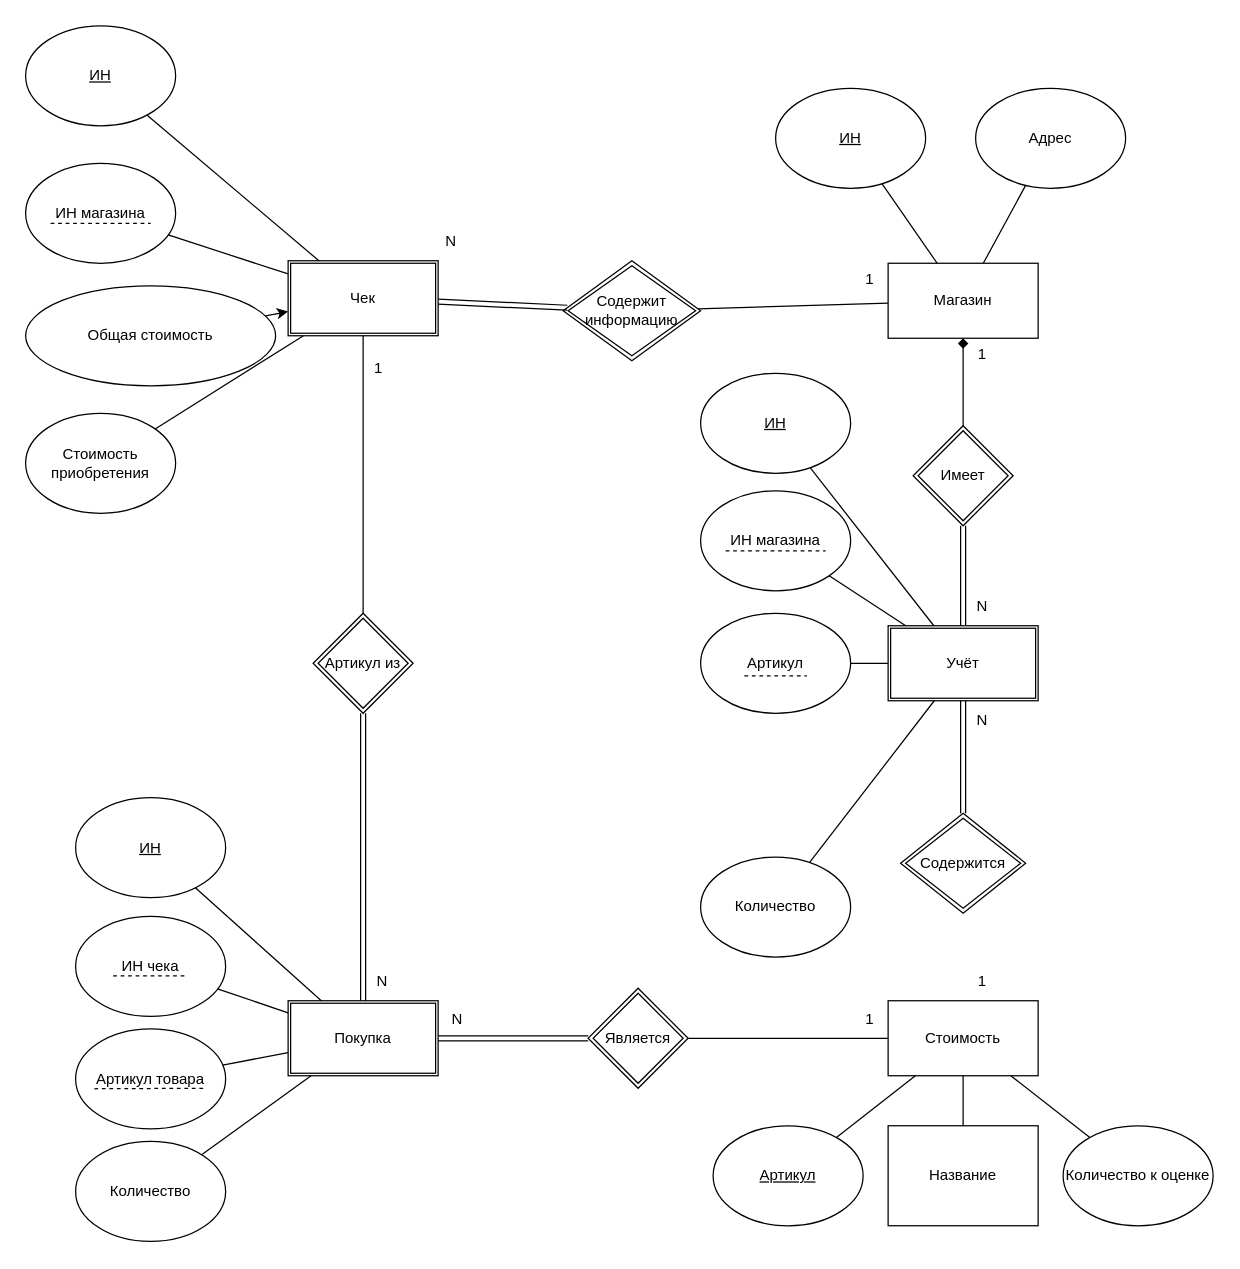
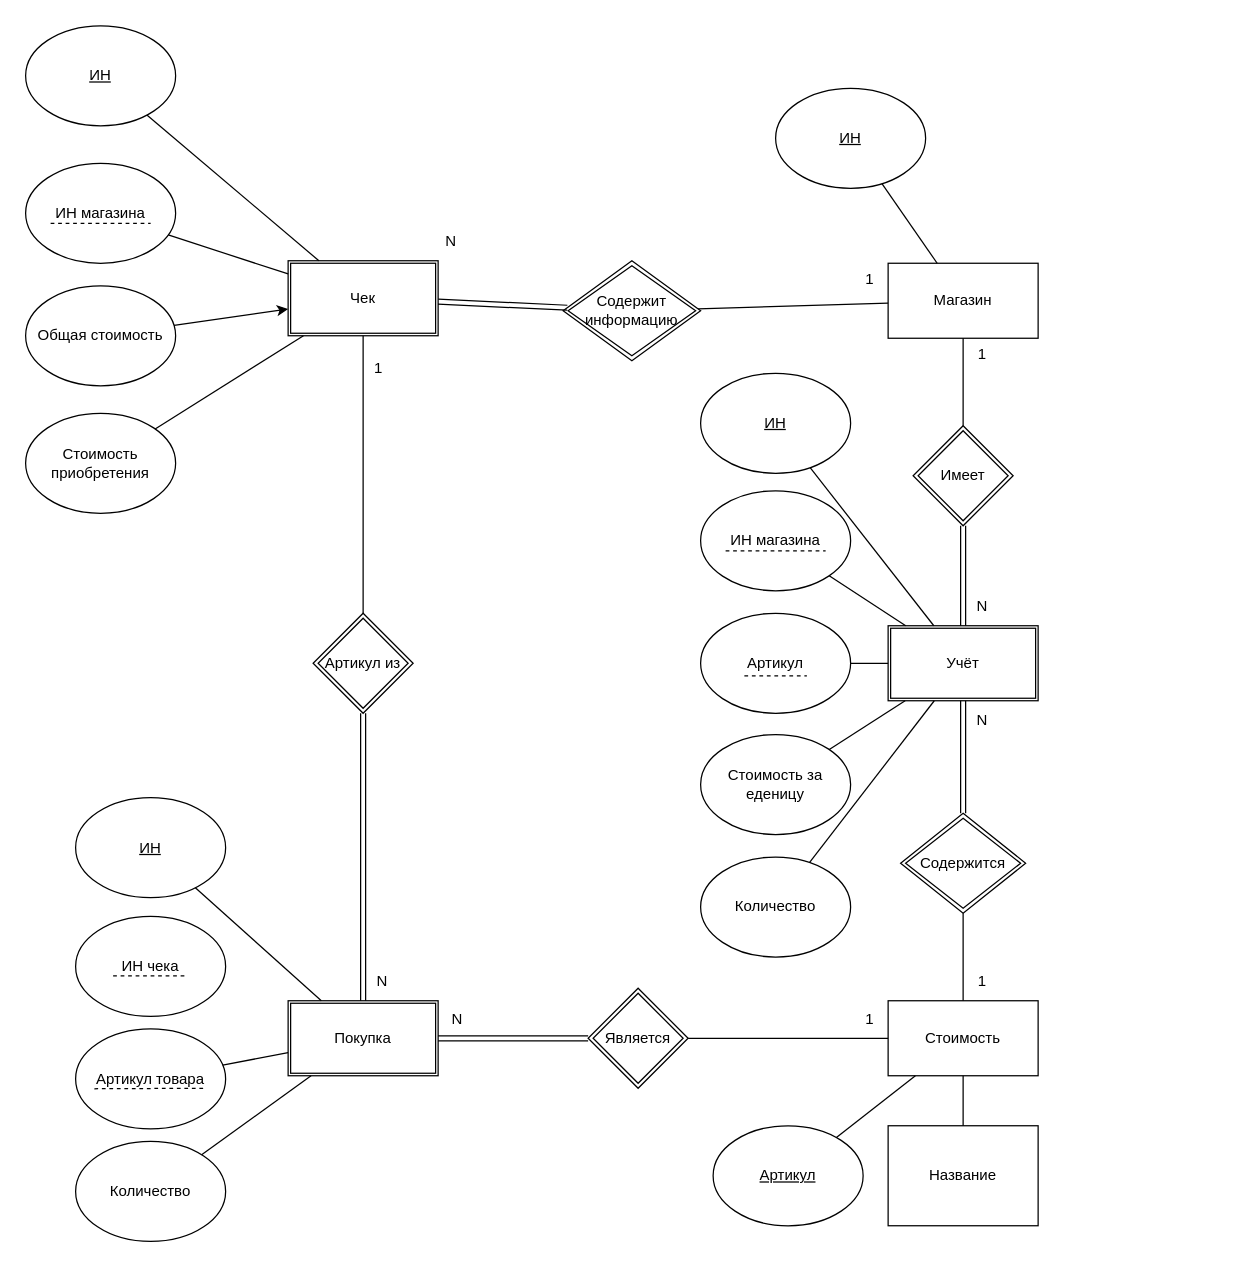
(1051, 138) -> none
(1004, 224) -> none
(151, 336) -> (101, 336)
(963, 348) -> (963, 343)
none -> (867, 725)
none -> (776, 784)
none -> (963, 956)
(253, 1001) -> none
(1050, 1107) -> none
(1138, 1176) -> none
